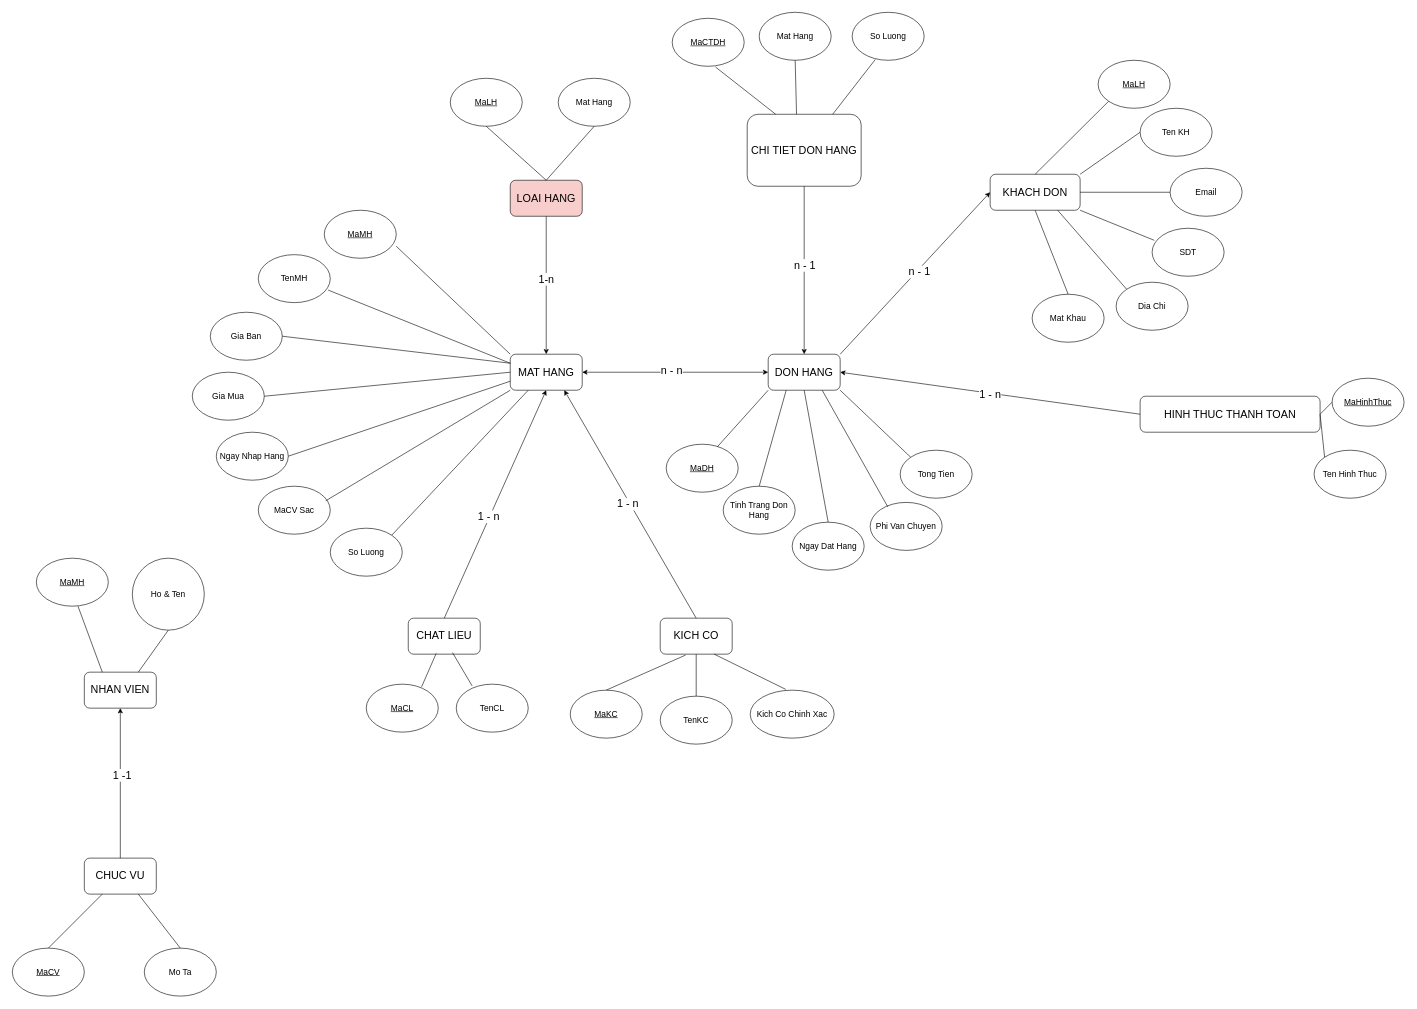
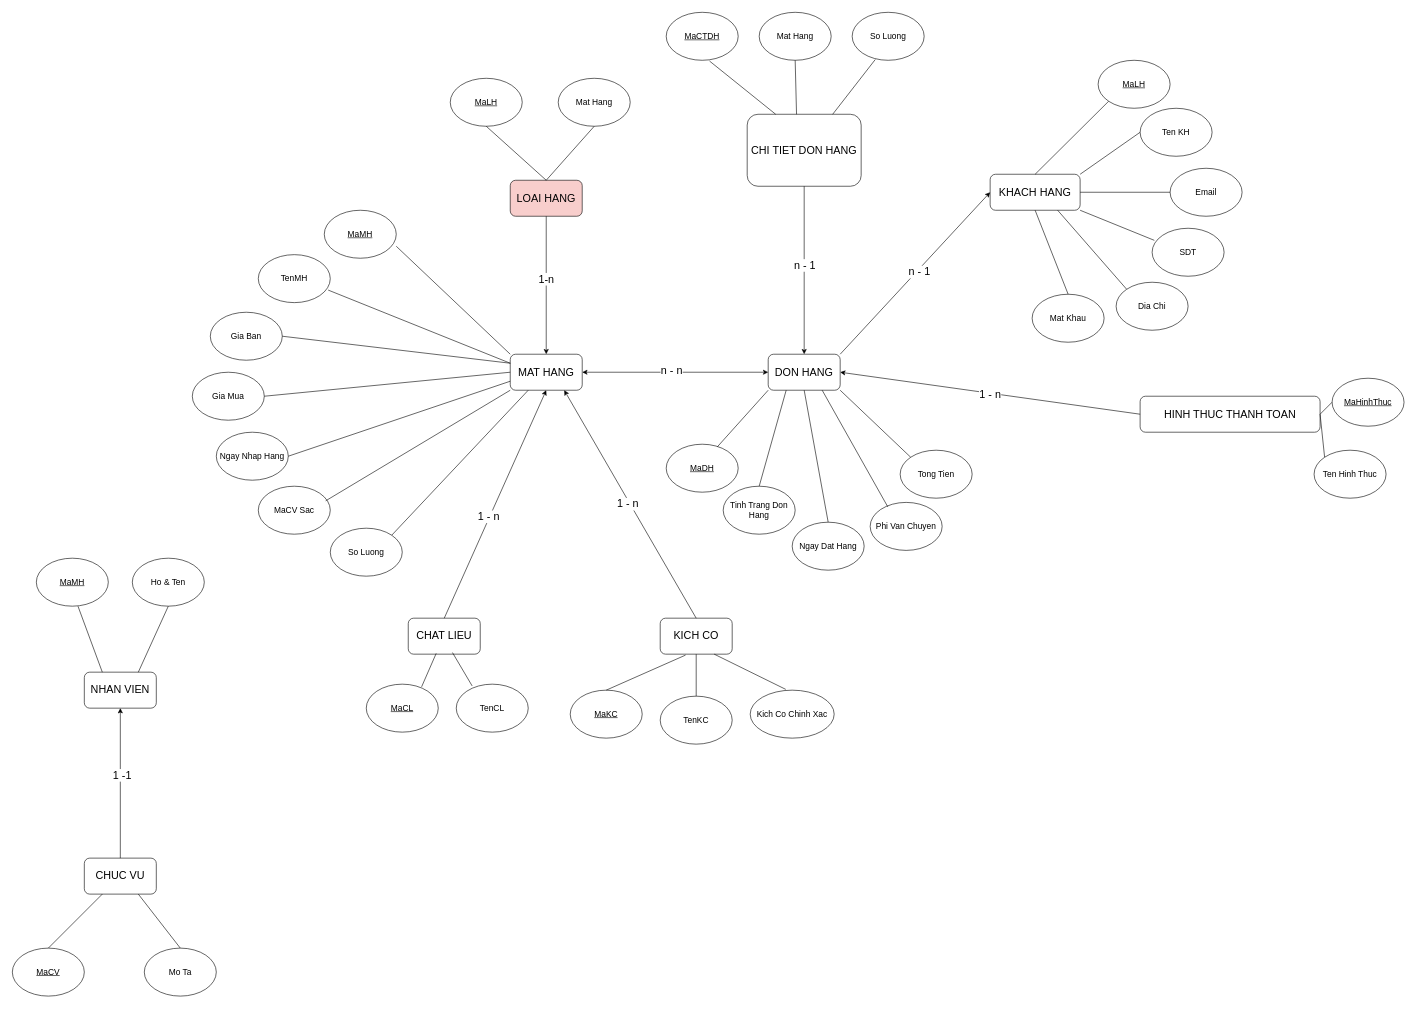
(708, 42) -> (702, 36)
(1035, 192) -> (1035, 192)
(168, 594) -> (168, 582)
